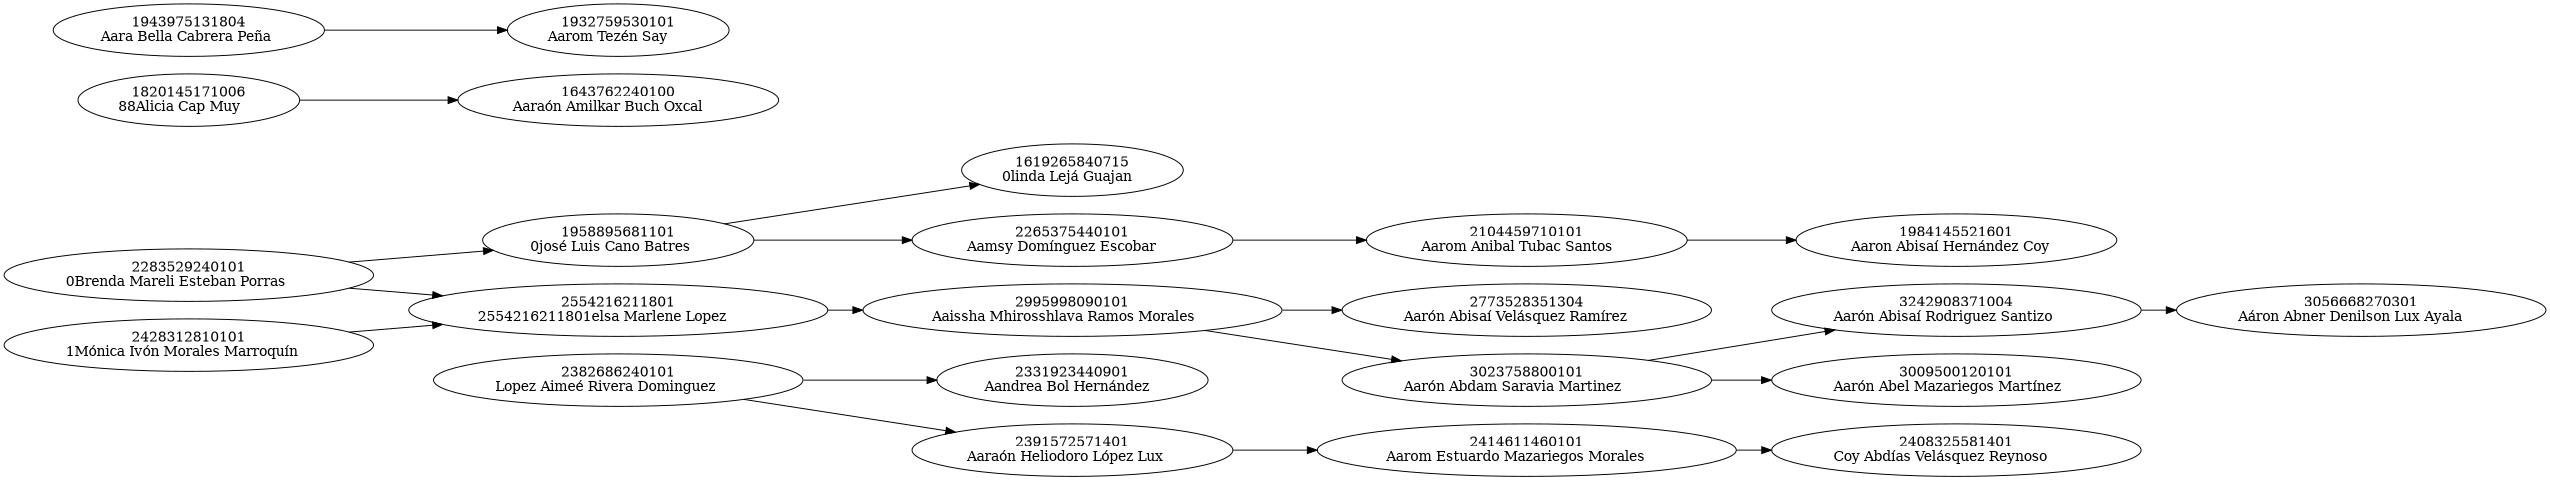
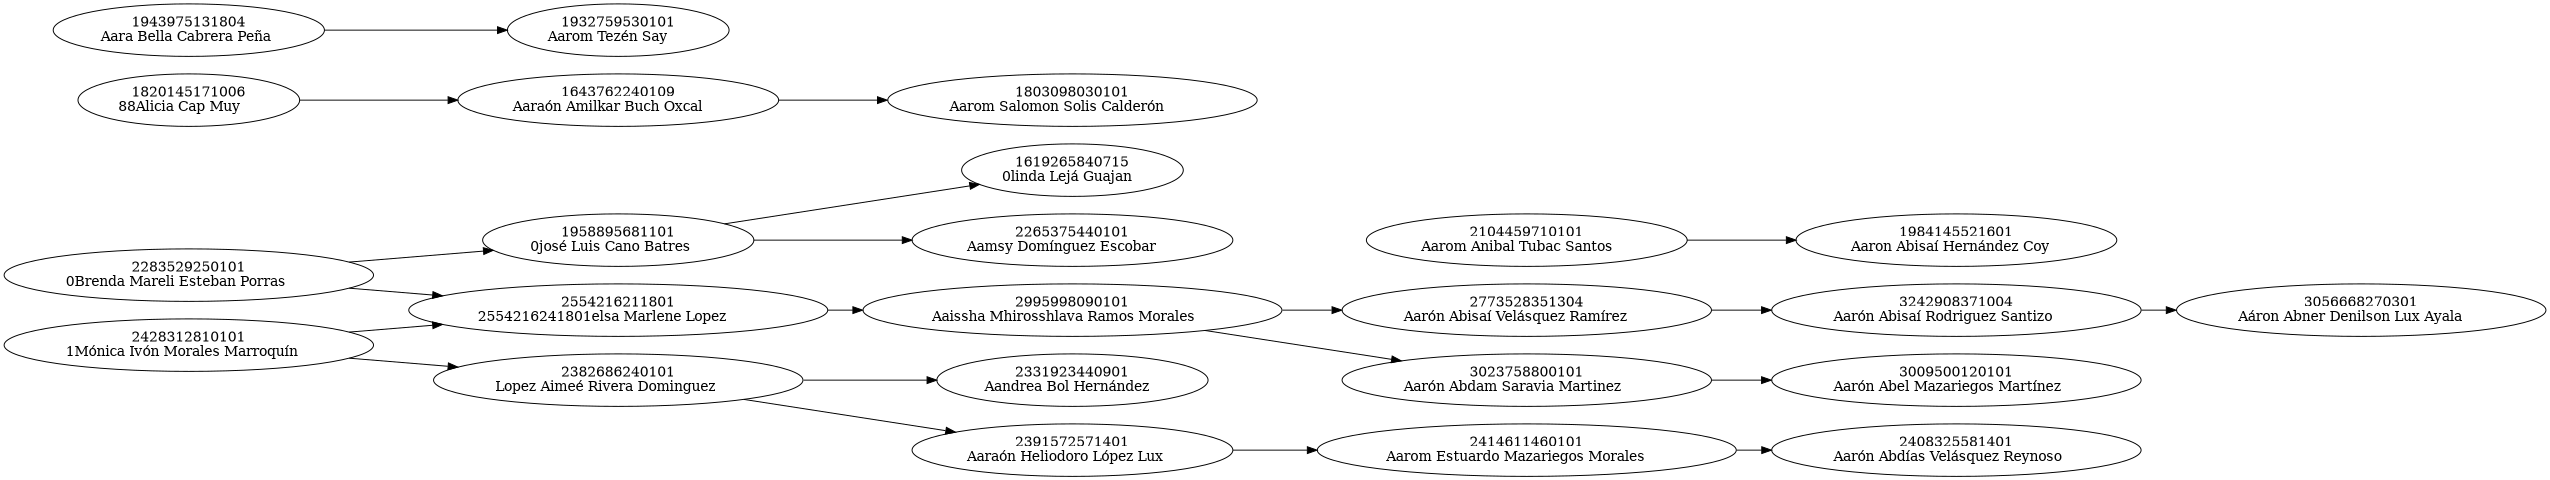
(618, 100) -> (618, 100)
none -> (1072, 100)
(1295, 240) -> none
(189, 275) -> (189, 275)
(618, 310) -> (618, 310)
(1737, 346) -> (1737, 310)
none -> (399, 362)
(1956, 450) -> (1956, 450)
